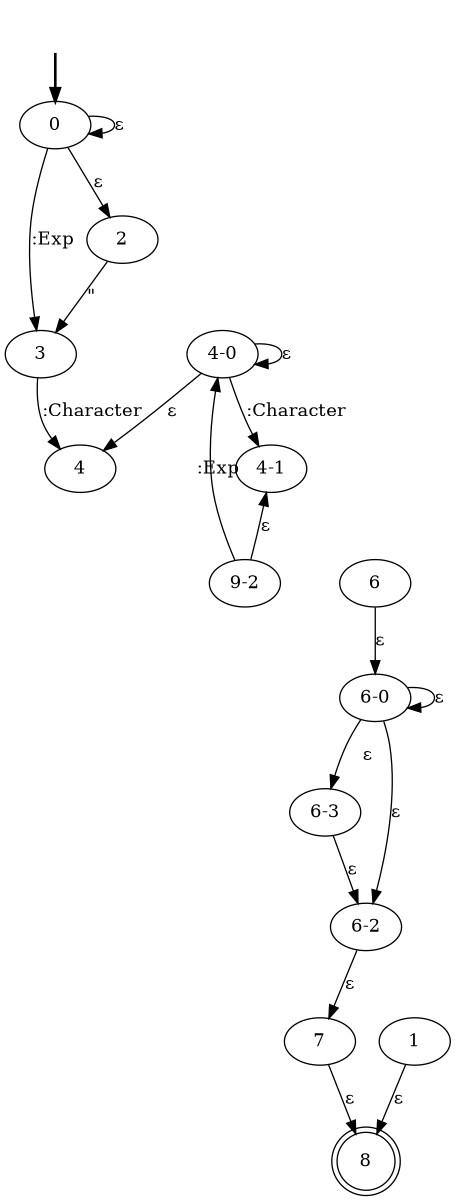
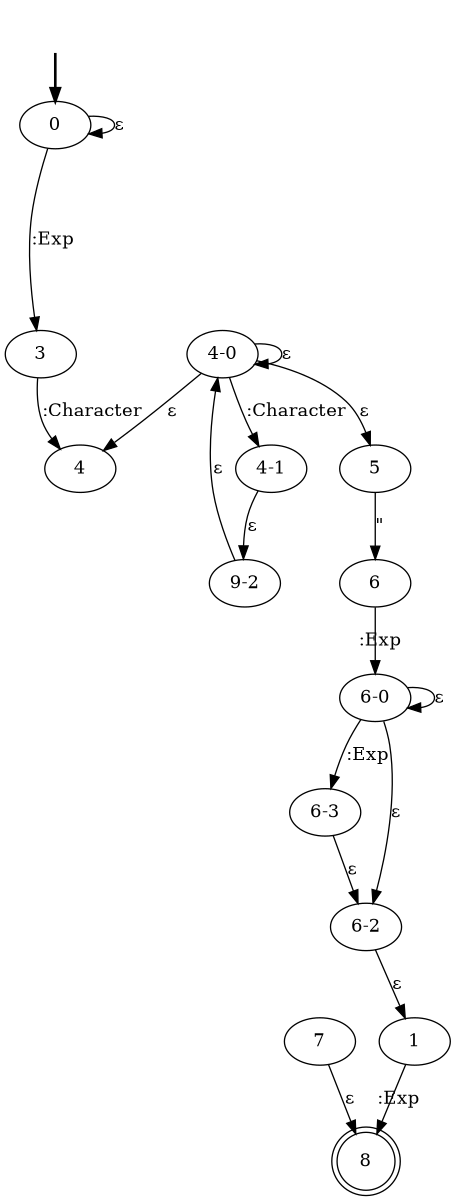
(122, 240) -> none
(219, 469) -> (219, 469)
none -> (375, 469)
(258, 533) -> (247, 517)
(381, 641) -> (381, 641)
(368, 755) -> (368, 755)
(345, 978) -> (388, 978)
(399, 1099) -> (399, 1099)
